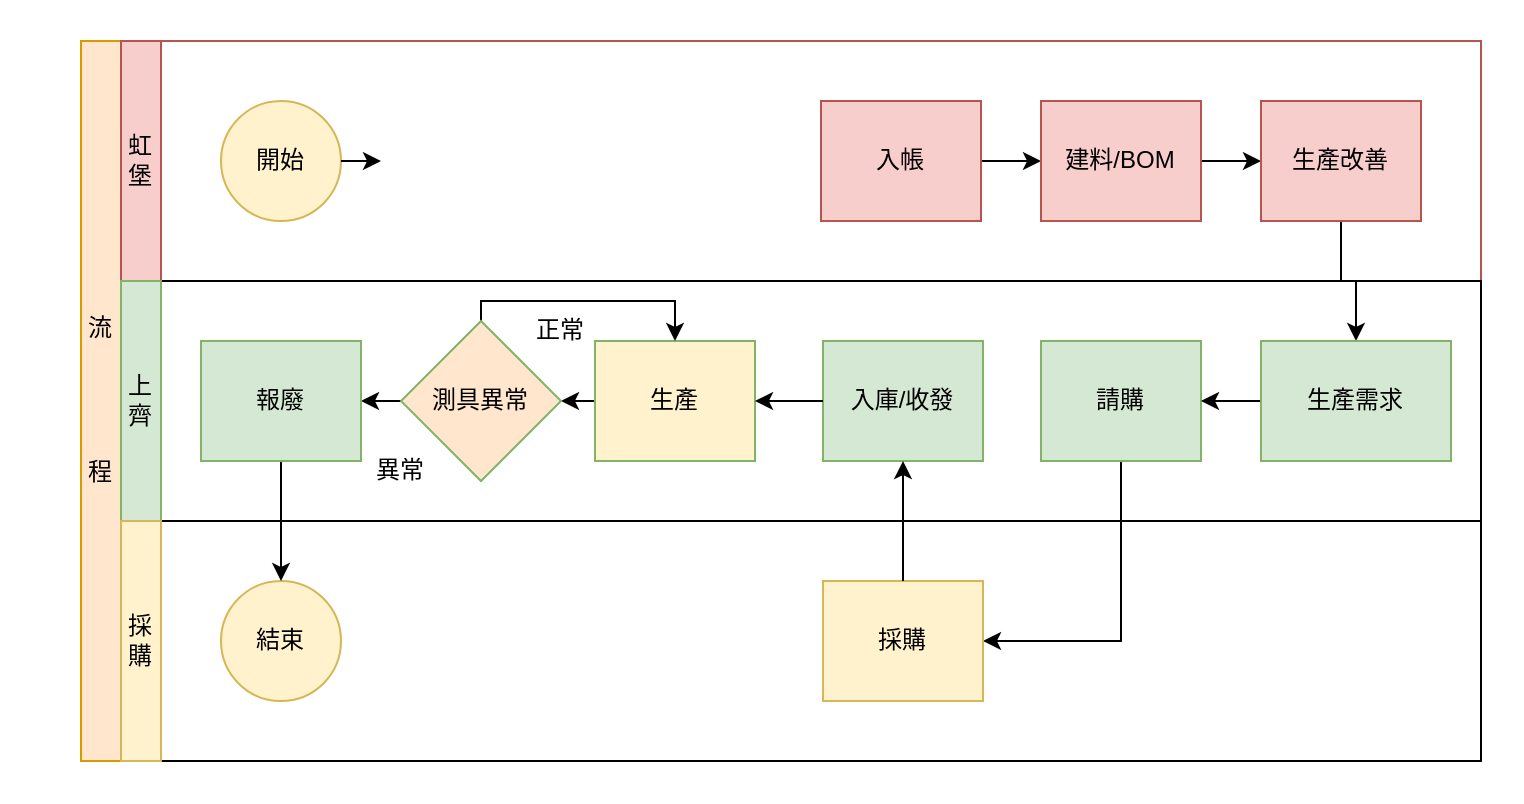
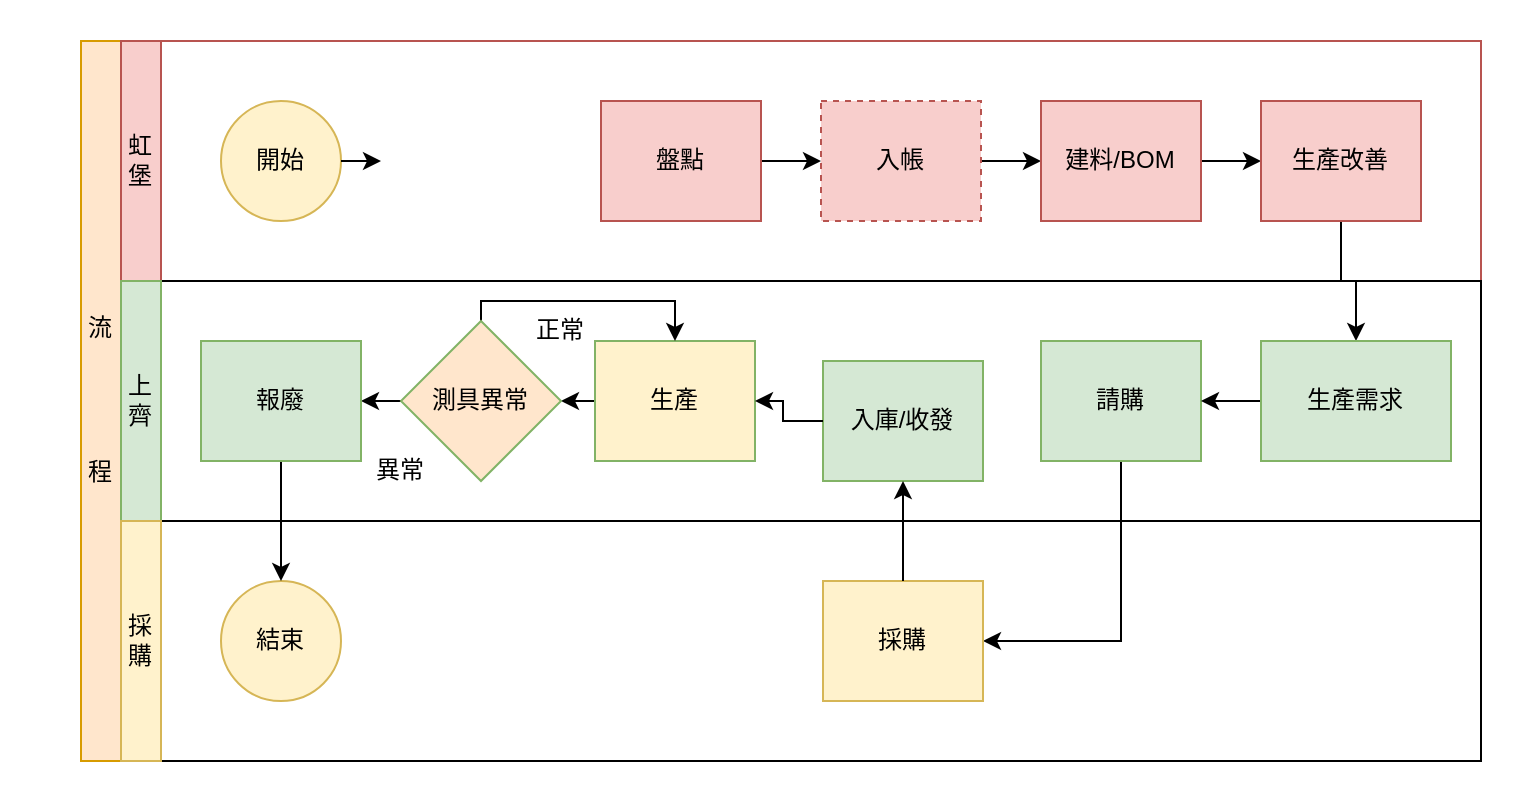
none -> (681, 161)
none -> (798, 161)
(901, 161) -> (901, 161)
(903, 401) -> (903, 421)
